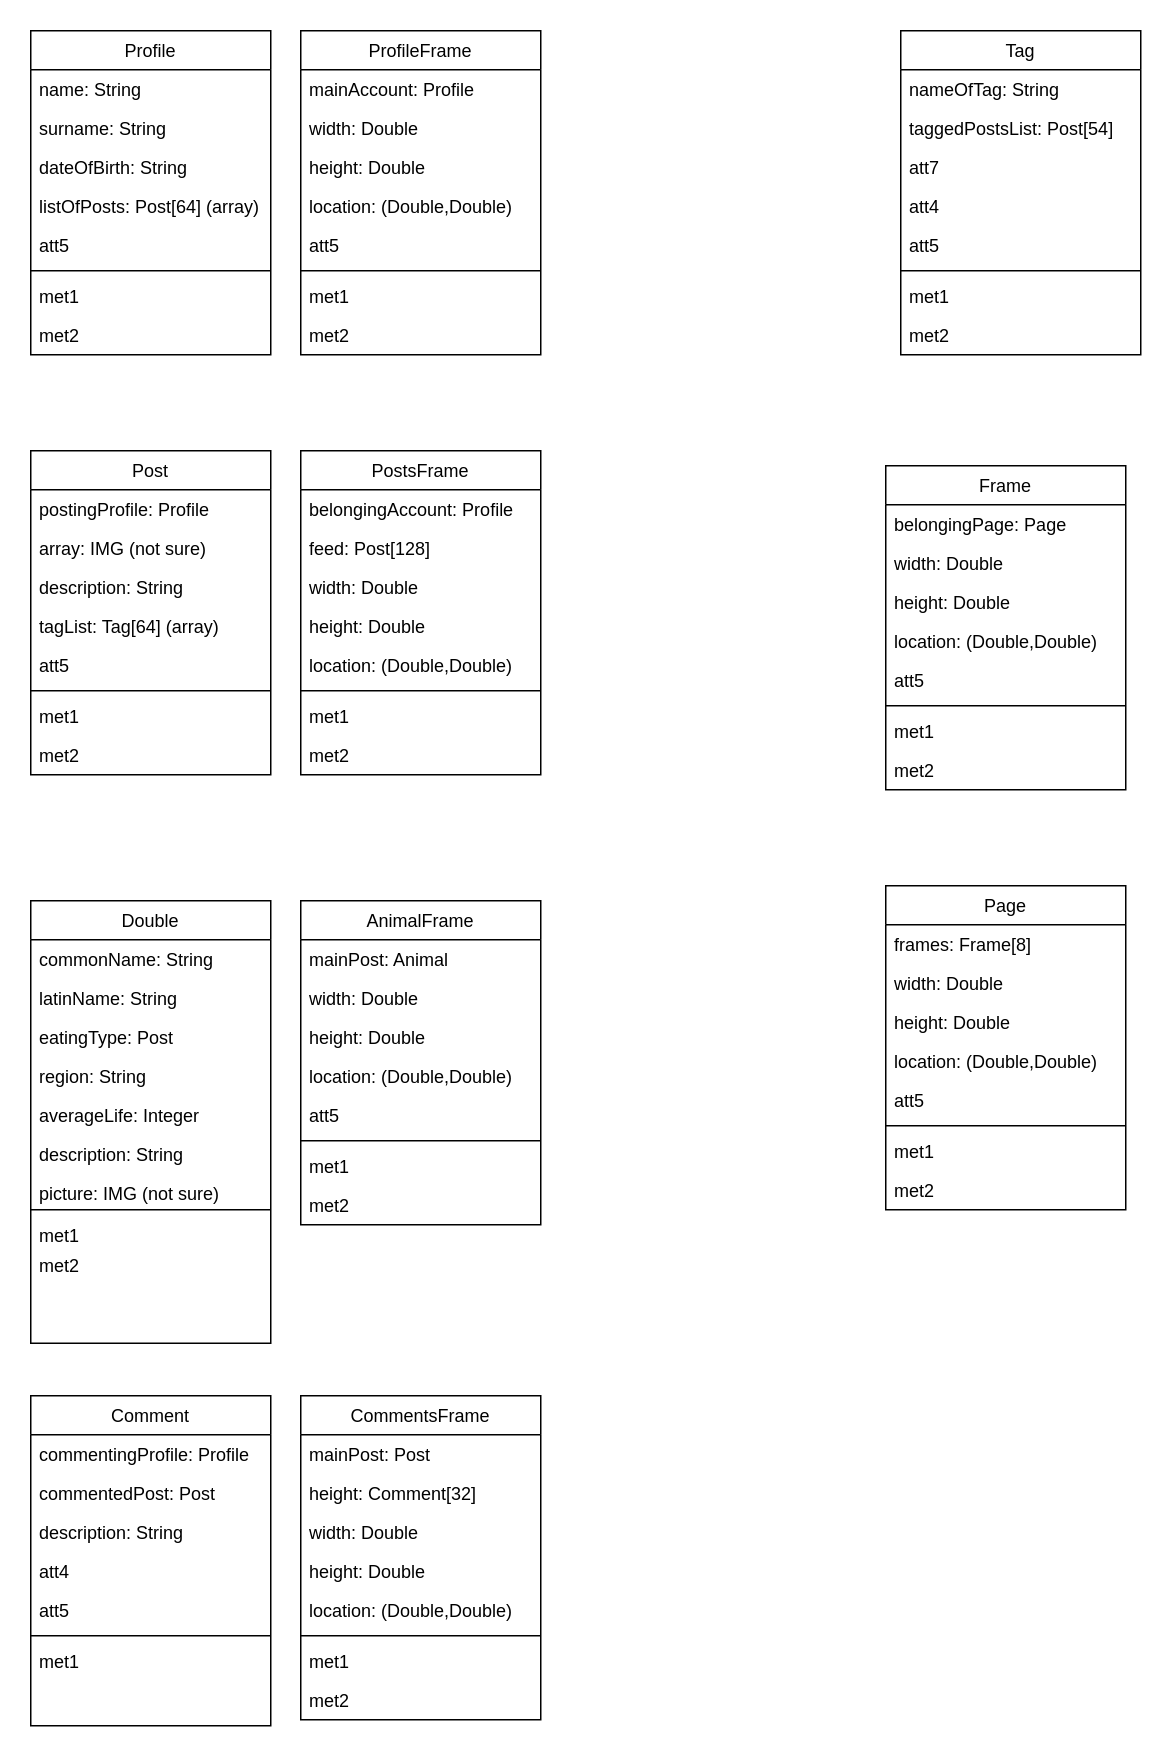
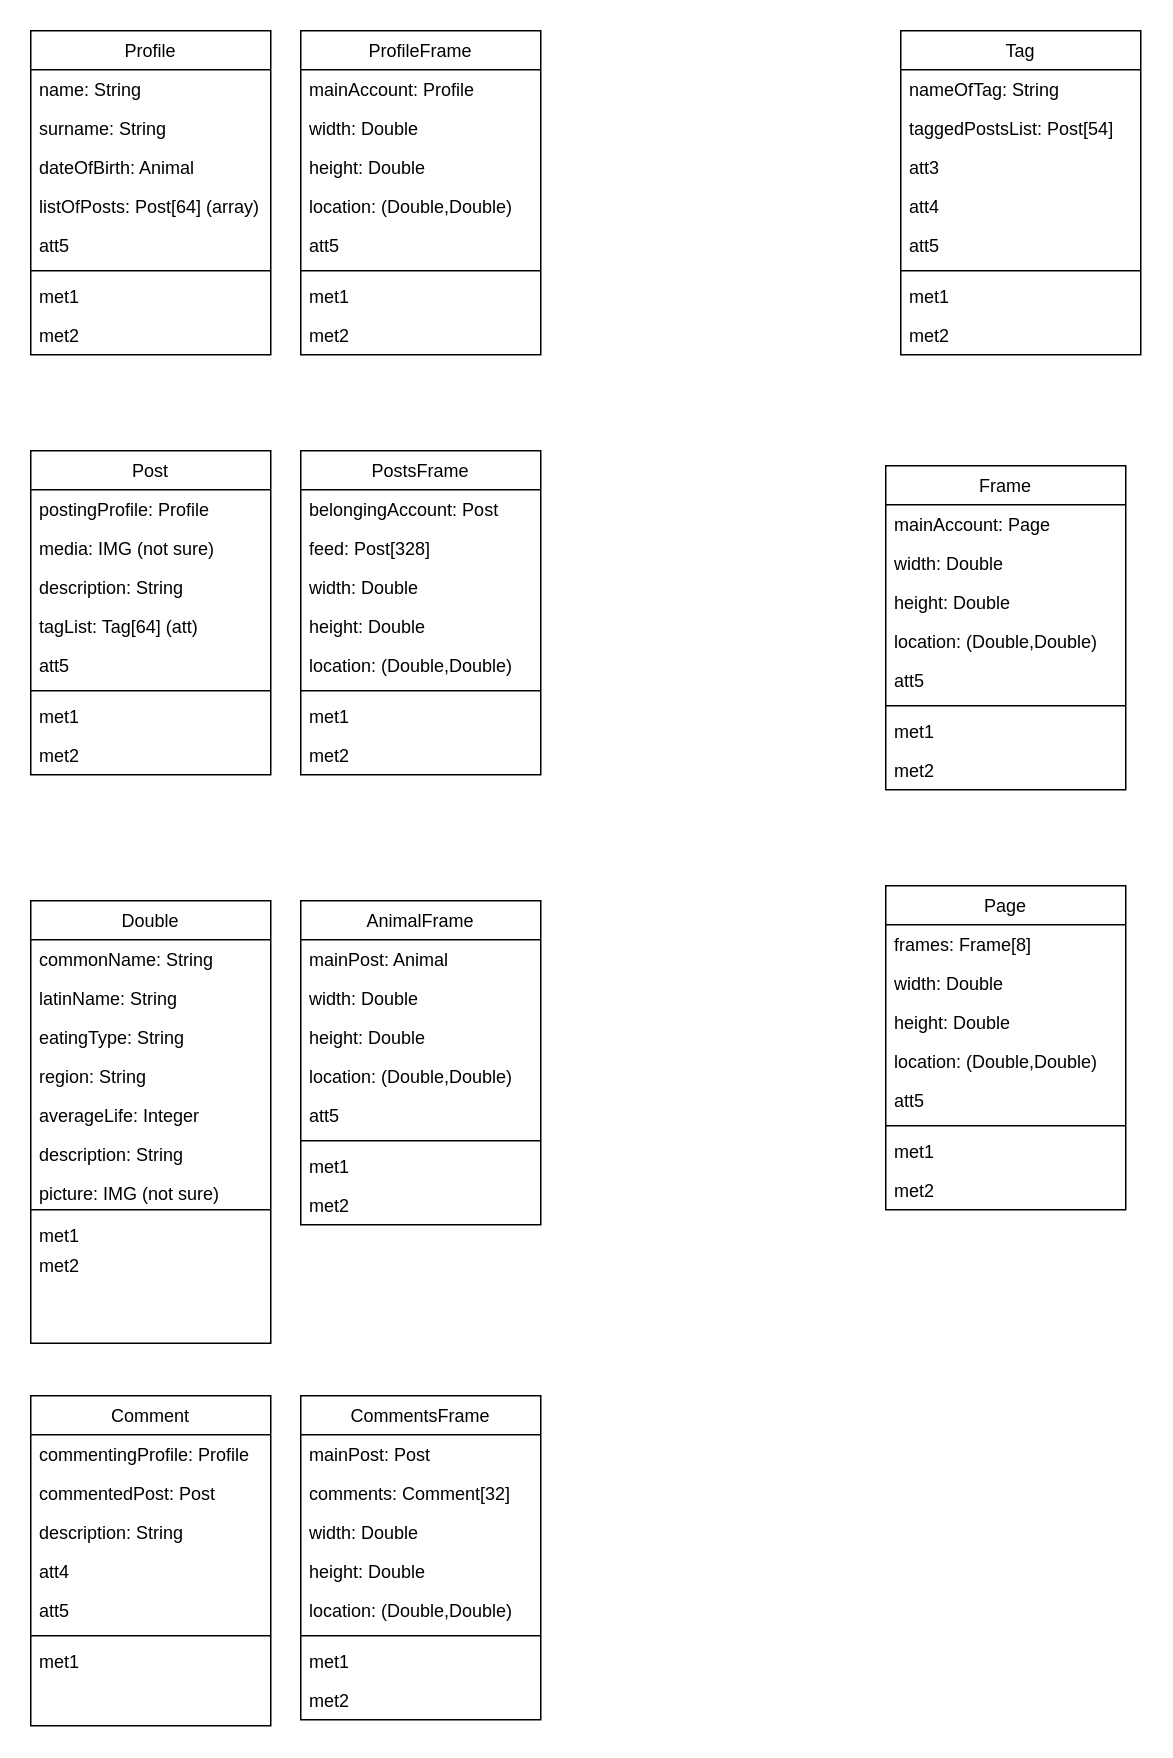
(125, 168) -> (123, 168)
(929, 168) -> (929, 168)
(421, 510) -> (411, 510)
(980, 525) -> (973, 525)
(135, 549) -> (133, 549)
(380, 549) -> (380, 549)
(151, 627) -> (141, 627)
(113, 1038) -> (120, 1038)
(398, 1494) -> (410, 1494)
